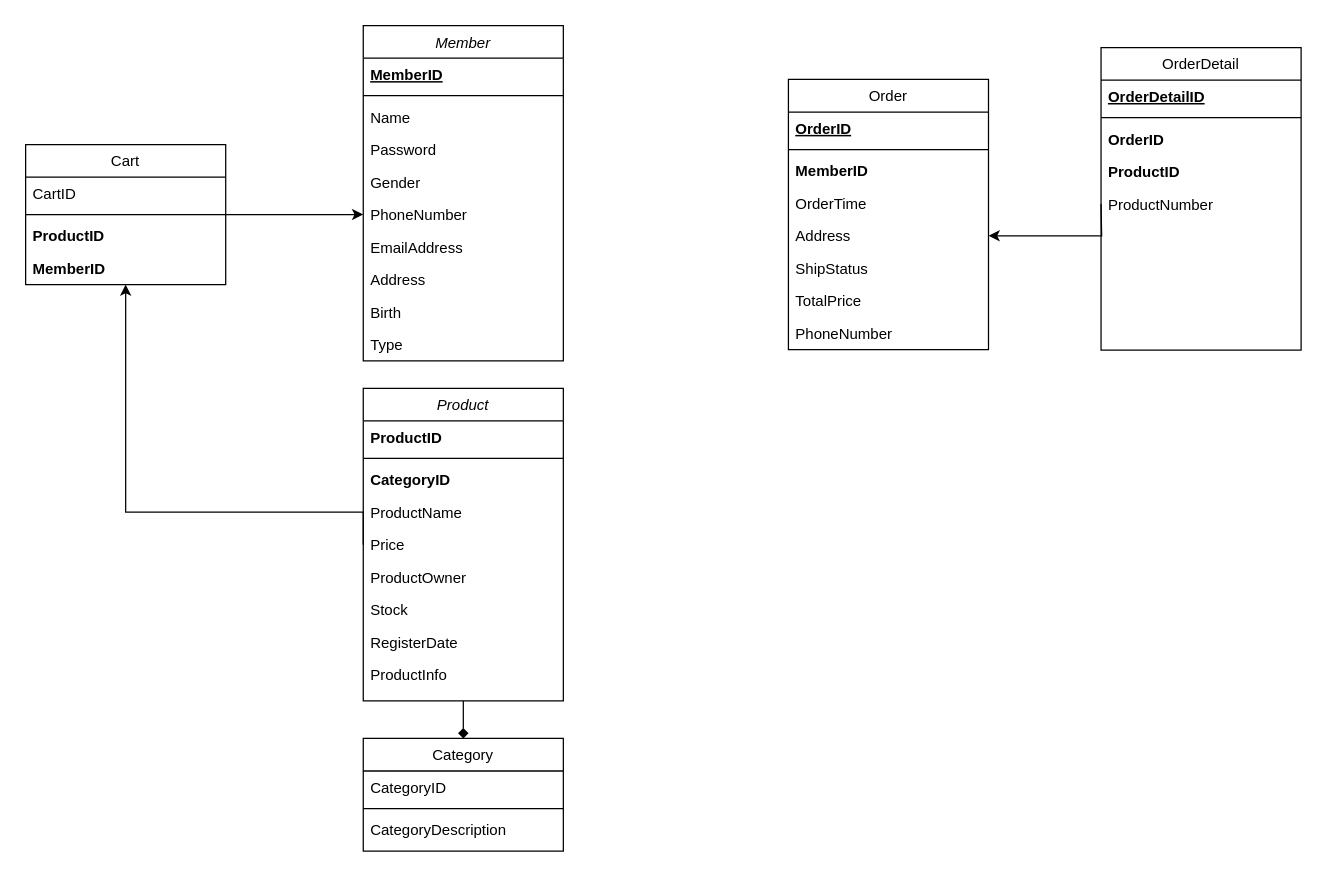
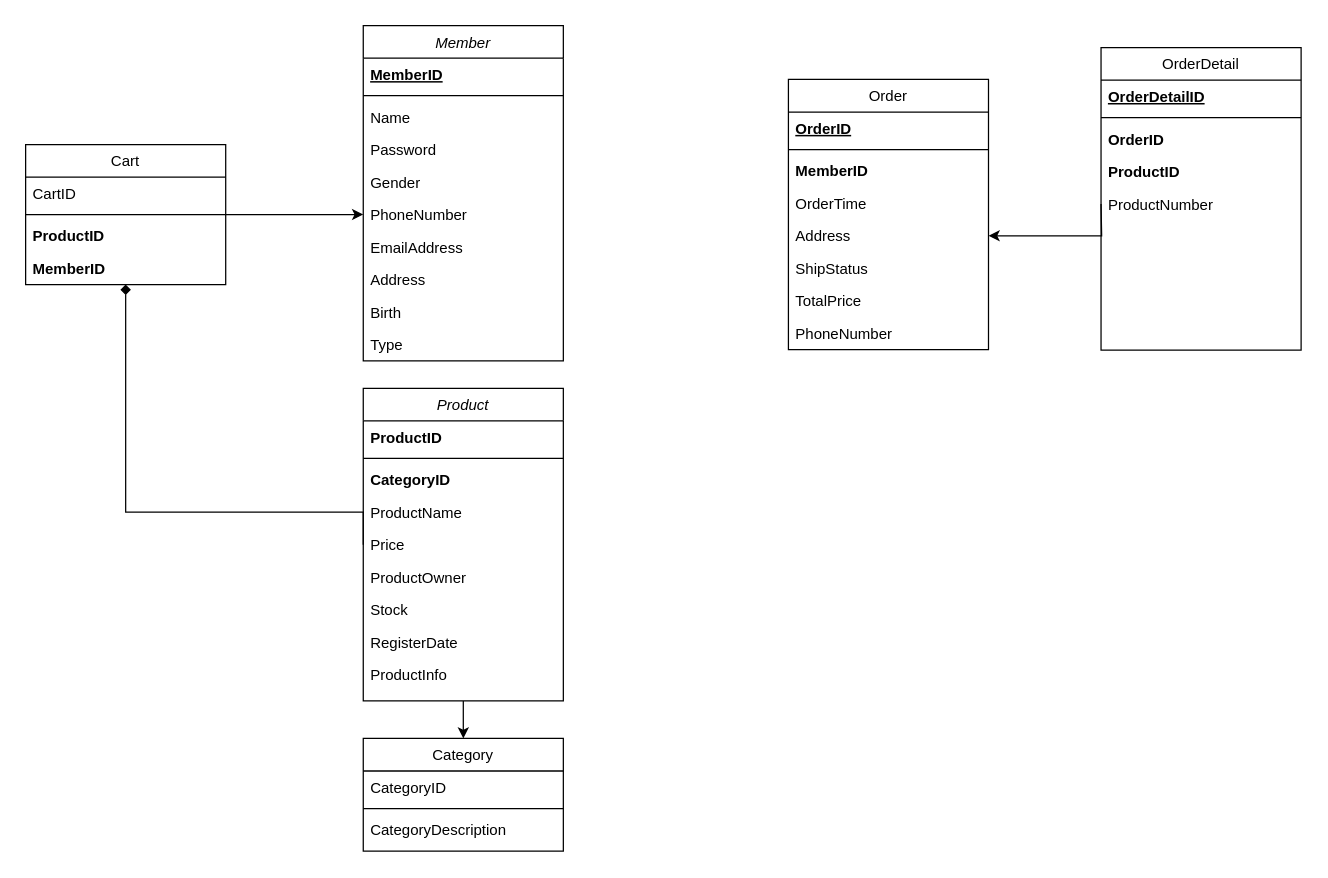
(126, 294) -> (126, 295)
(463, 727) -> (463, 728)
